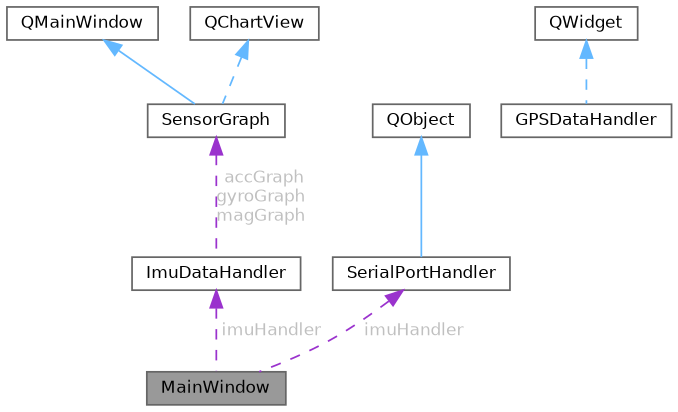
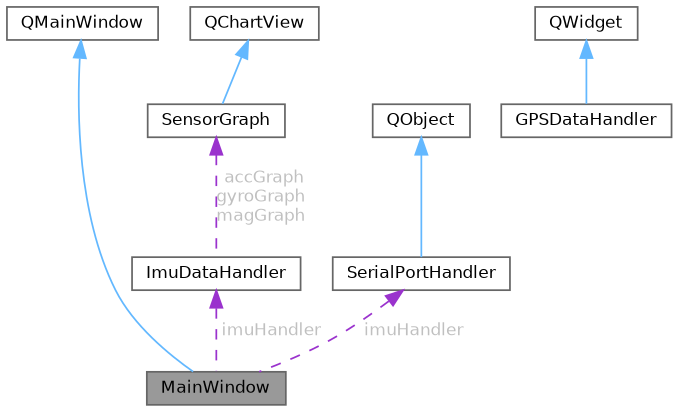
(157, 77) -> (94, 232)
(232, 80) -> (232, 80)
(586, 81) -> (586, 81)
